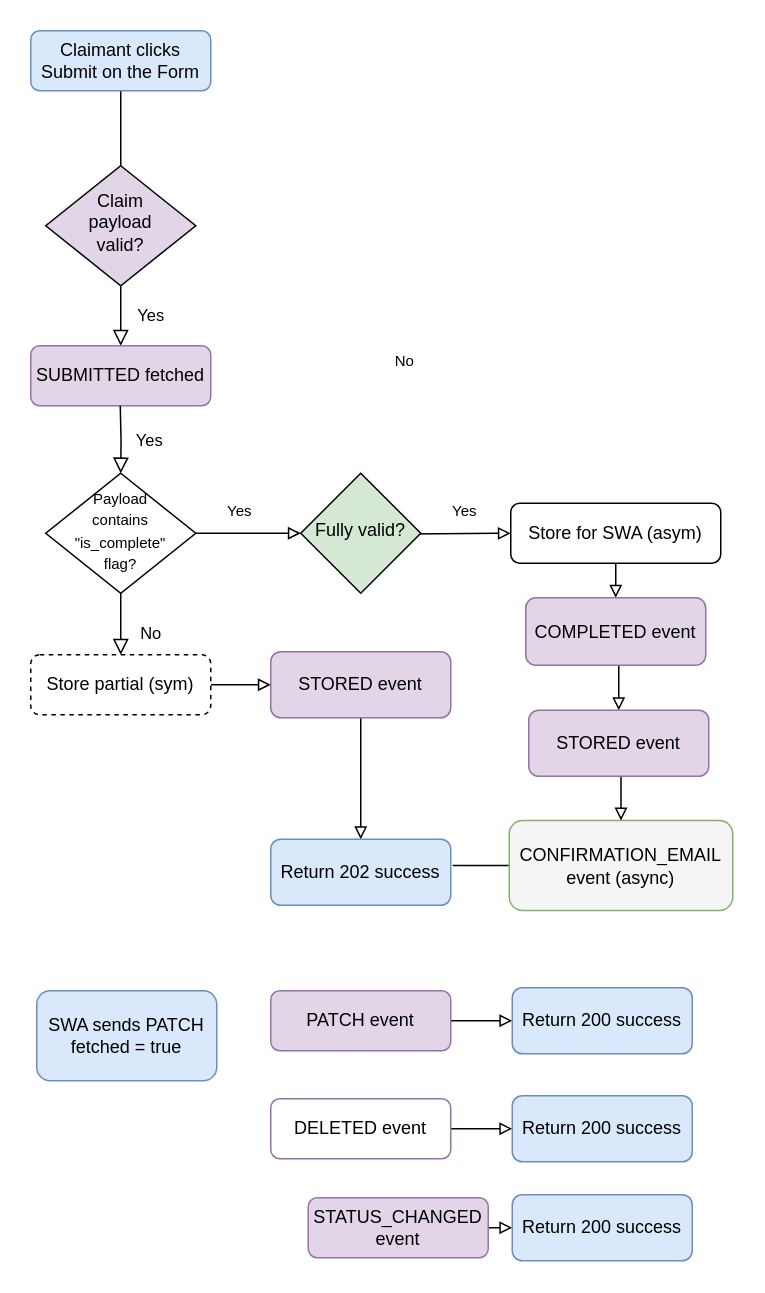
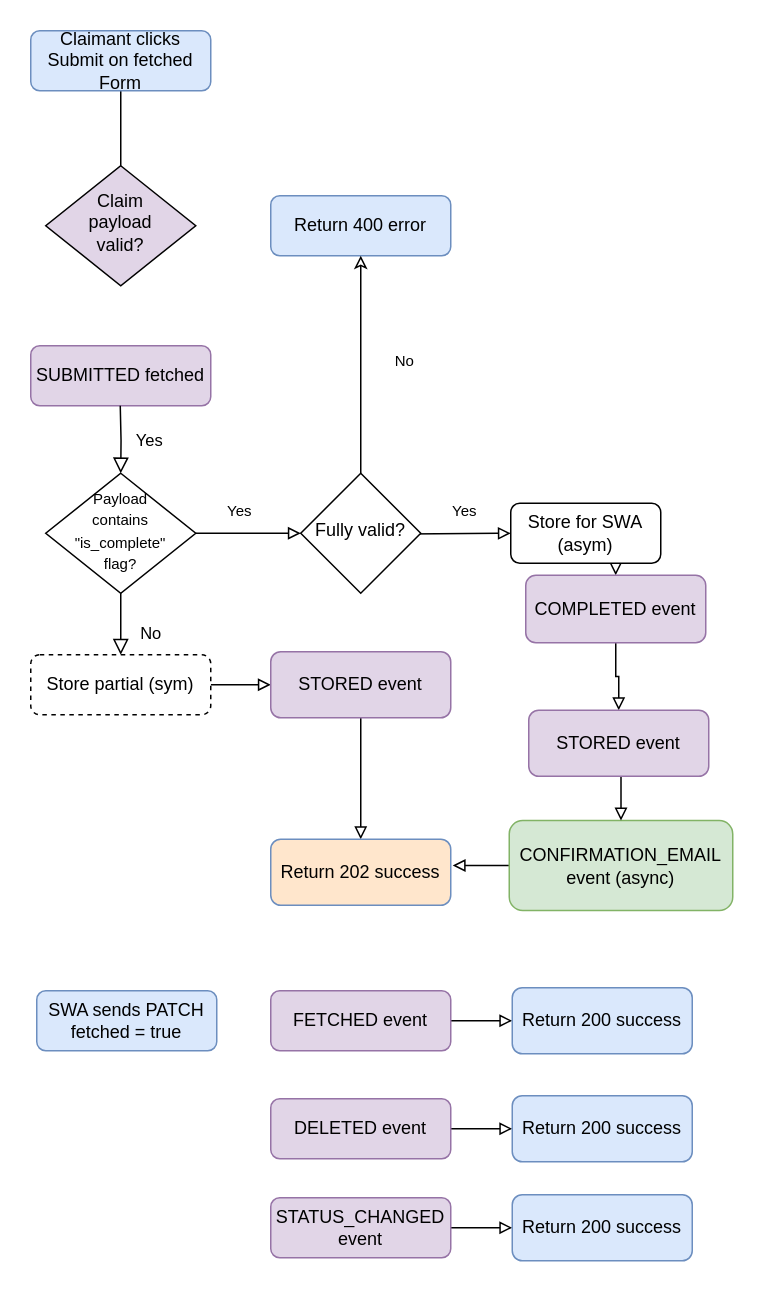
(121, 61) -> (121, 61)
none -> (361, 226)
(121, 308) -> none
none -> (361, 370)
(361, 533) -> (361, 533)
(616, 533) -> (586, 533)
(616, 632) -> (616, 609)
(460, 866) -> (466, 866)
(621, 866) -> (621, 866)
(361, 872) -> (361, 872)
(361, 1021) -> (361, 1021)
(127, 1036) -> (127, 1021)
(361, 1129) -> (361, 1129)
(398, 1228) -> (361, 1228)
